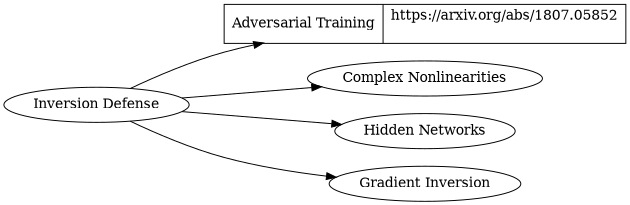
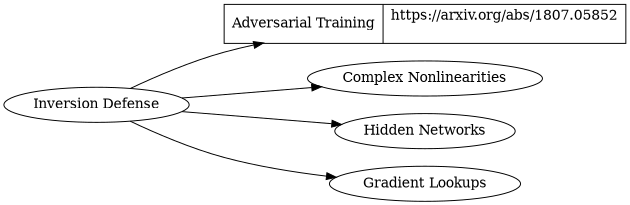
(425, 184) -> (425, 184)
